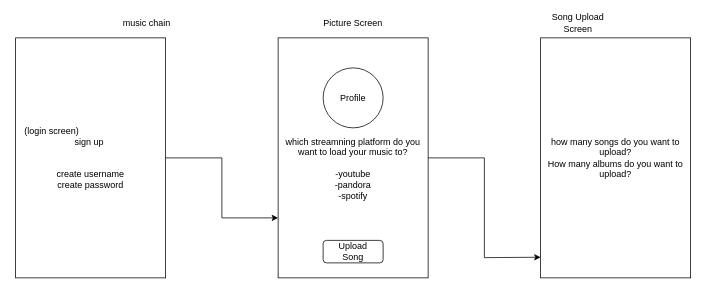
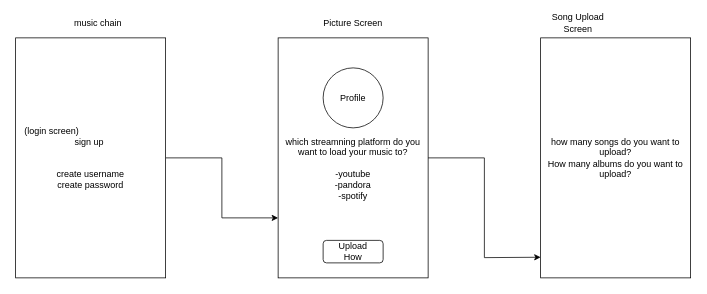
(147, 23) -> (98, 23)
(353, 252) -> (353, 252)
